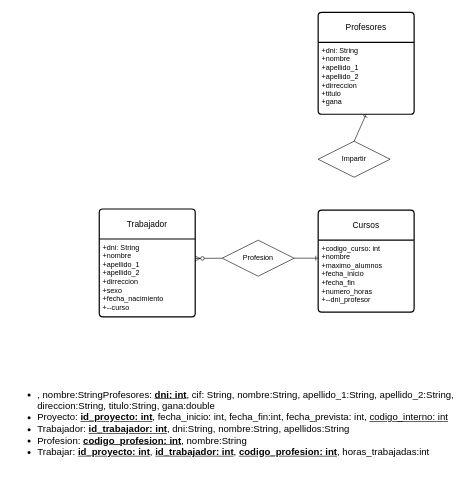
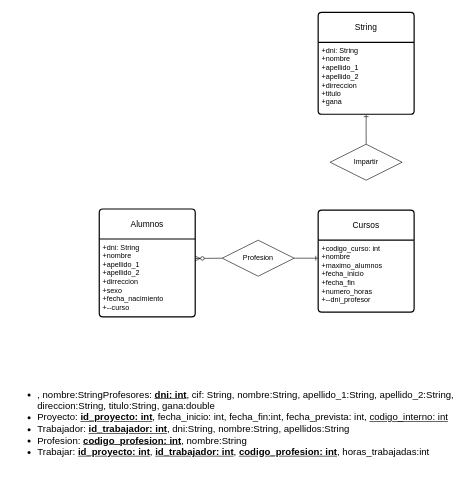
(366, 27) -> (366, 27)
(354, 159) -> (366, 162)
(147, 224) -> (147, 224)
